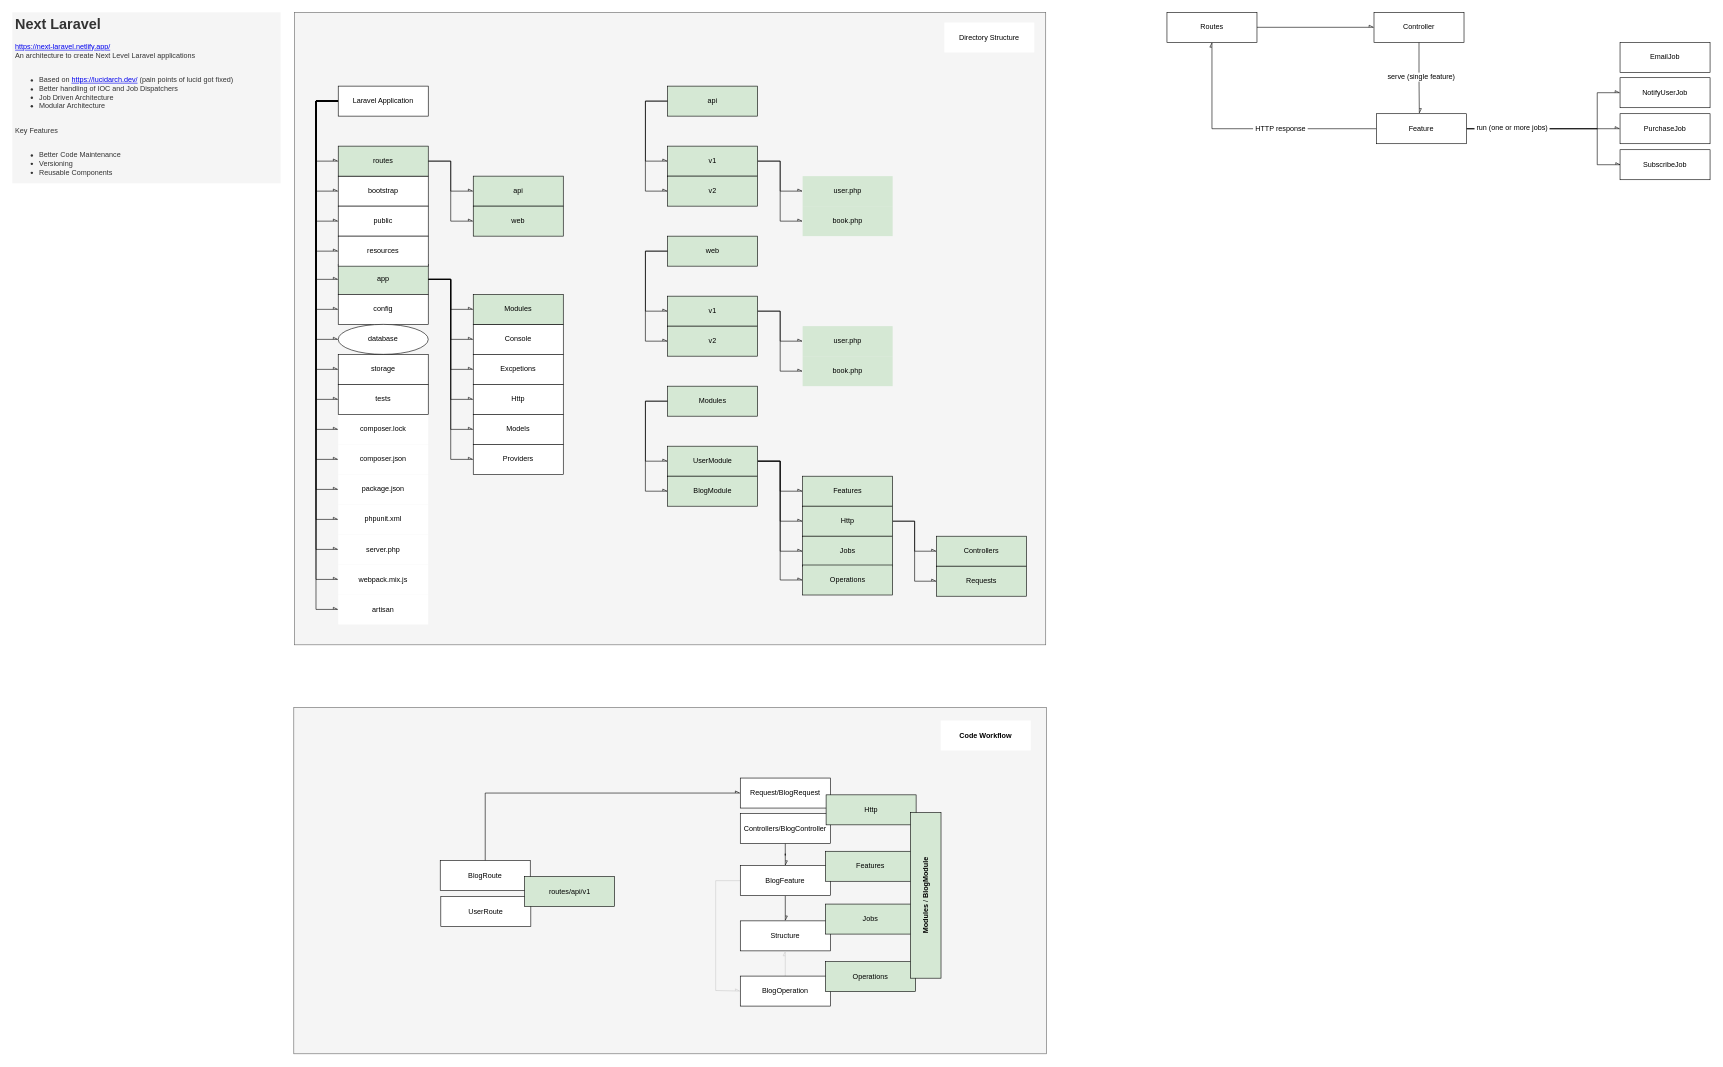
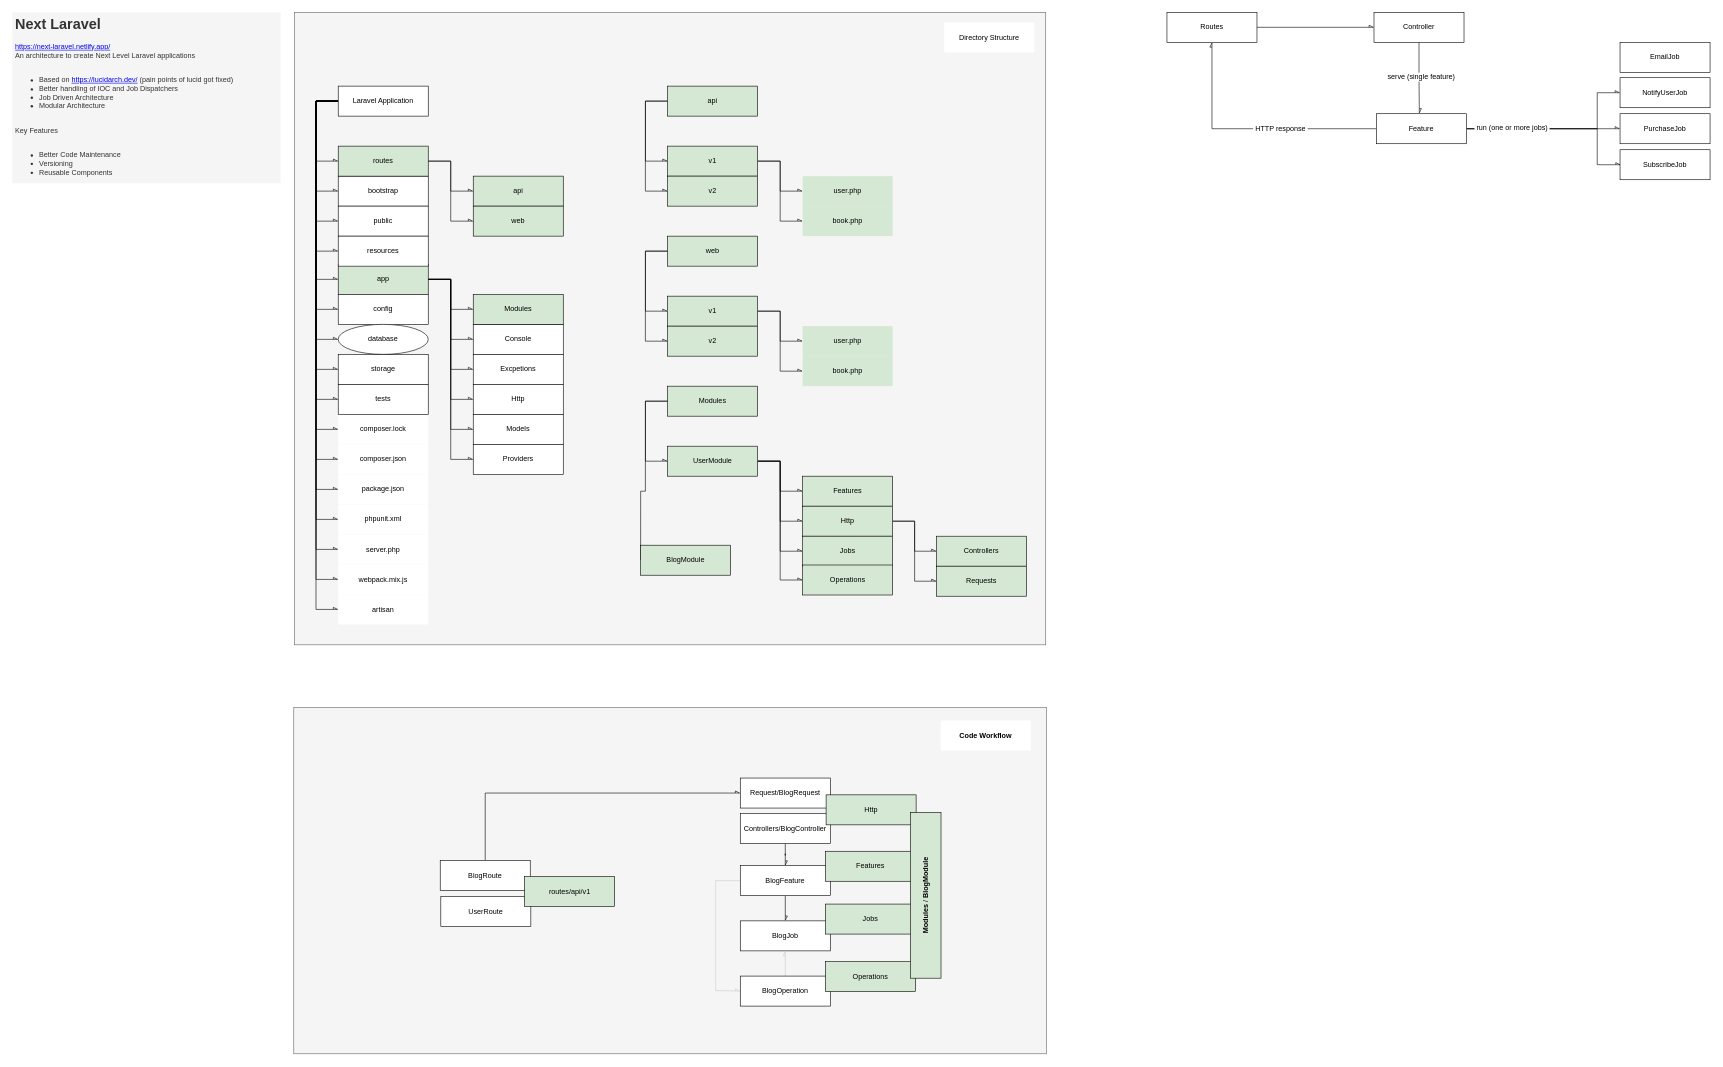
(712, 491) -> (685, 560)
(785, 936) -> (785, 936)
